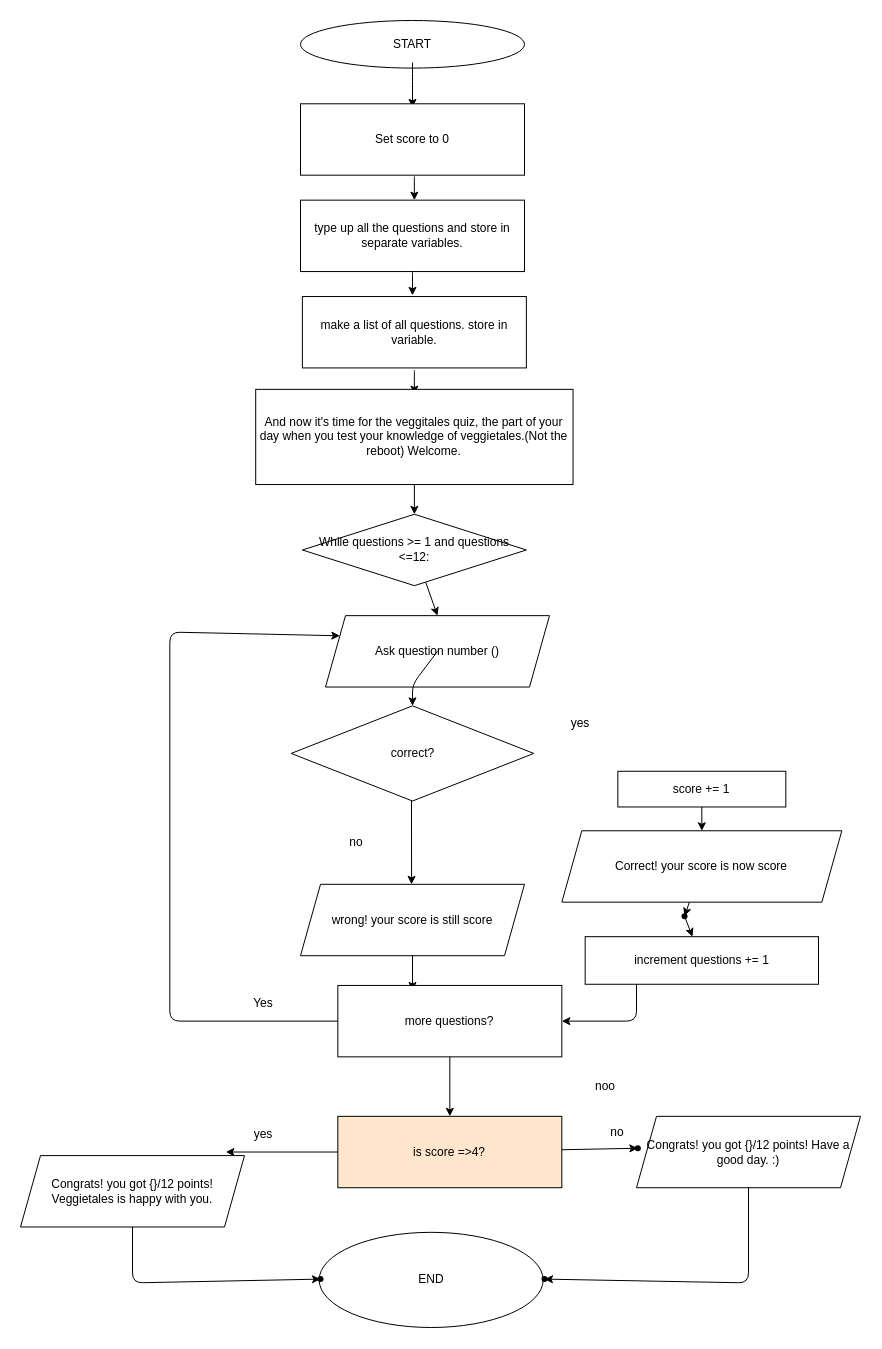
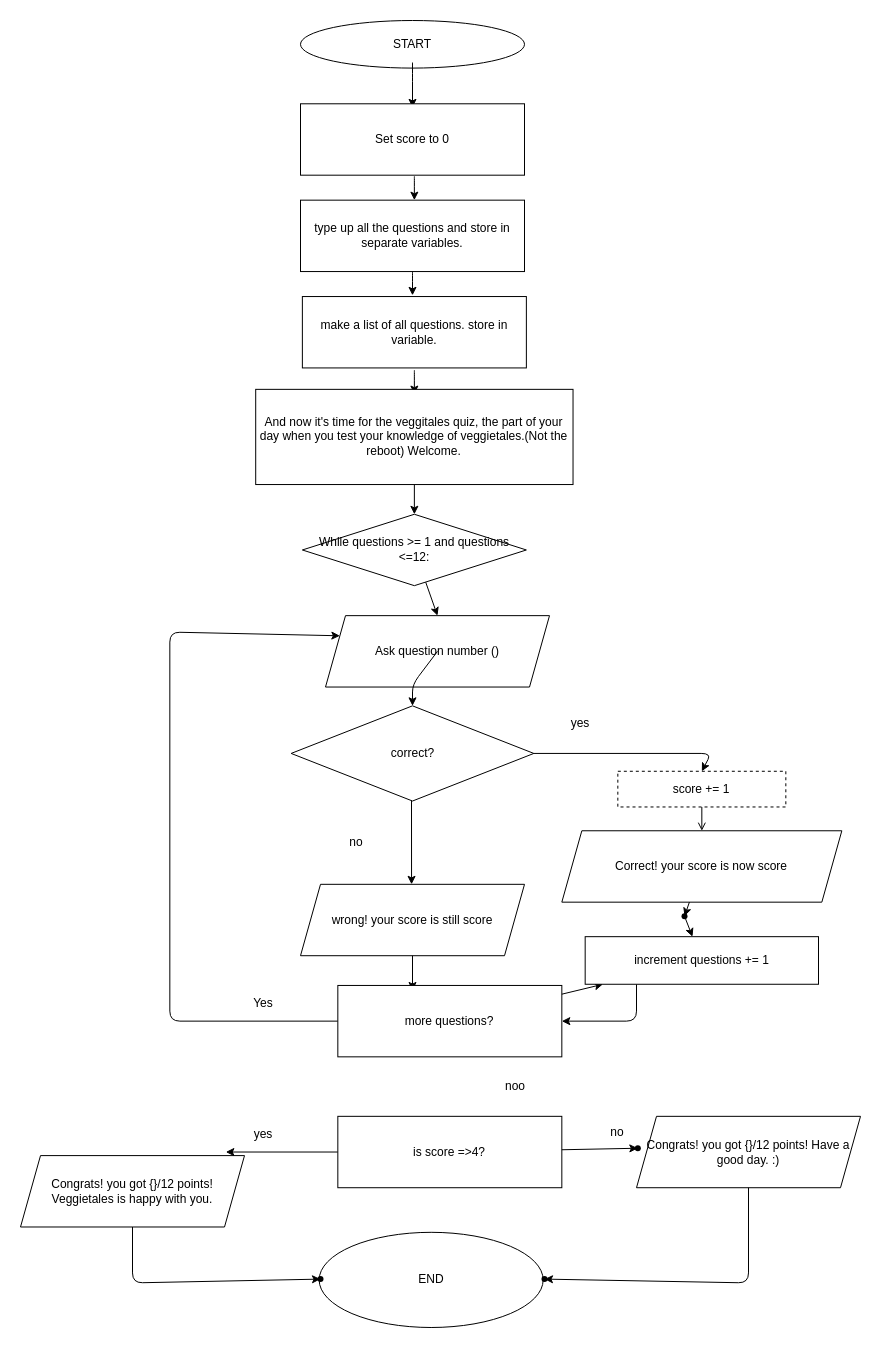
none -> (625, 753)
(702, 789) -> (702, 789)
(702, 822) -> (702, 824)
(450, 1083) -> (579, 990)
(605, 1087) -> (515, 1087)
(450, 1152) -> (450, 1152)
